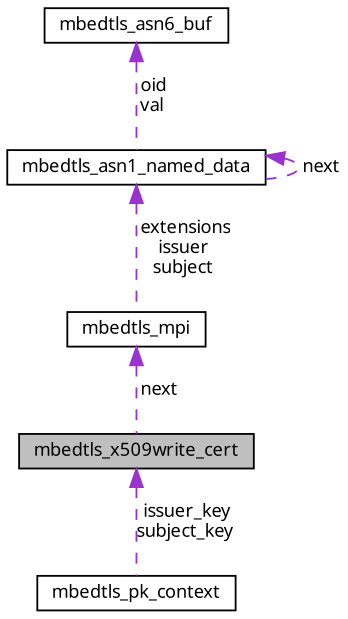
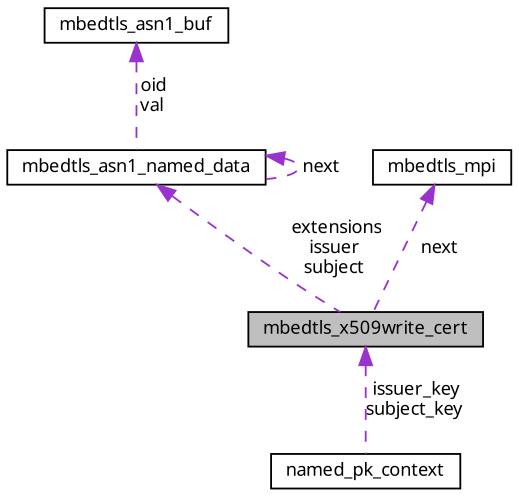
(136, 25) -> (136, 25)
(136, 258) -> (255, 256)
(136, 593) -> (366, 471)
